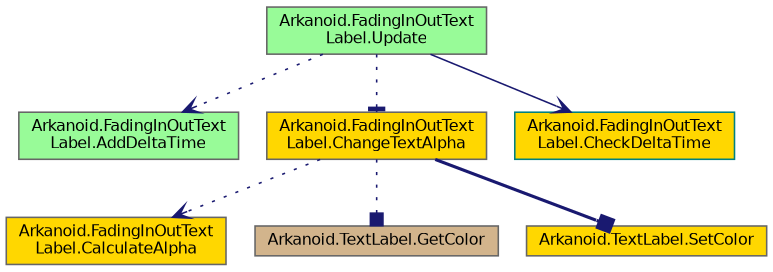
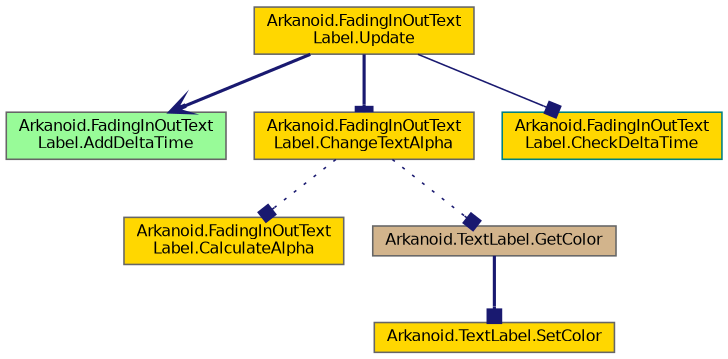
(377, 31) -> (364, 31)
(377, 79) -> (364, 79)
(260, 80) -> (247, 80)
(493, 80) -> (481, 80)
(254, 185) -> (305, 183)
(516, 190) -> (494, 281)
